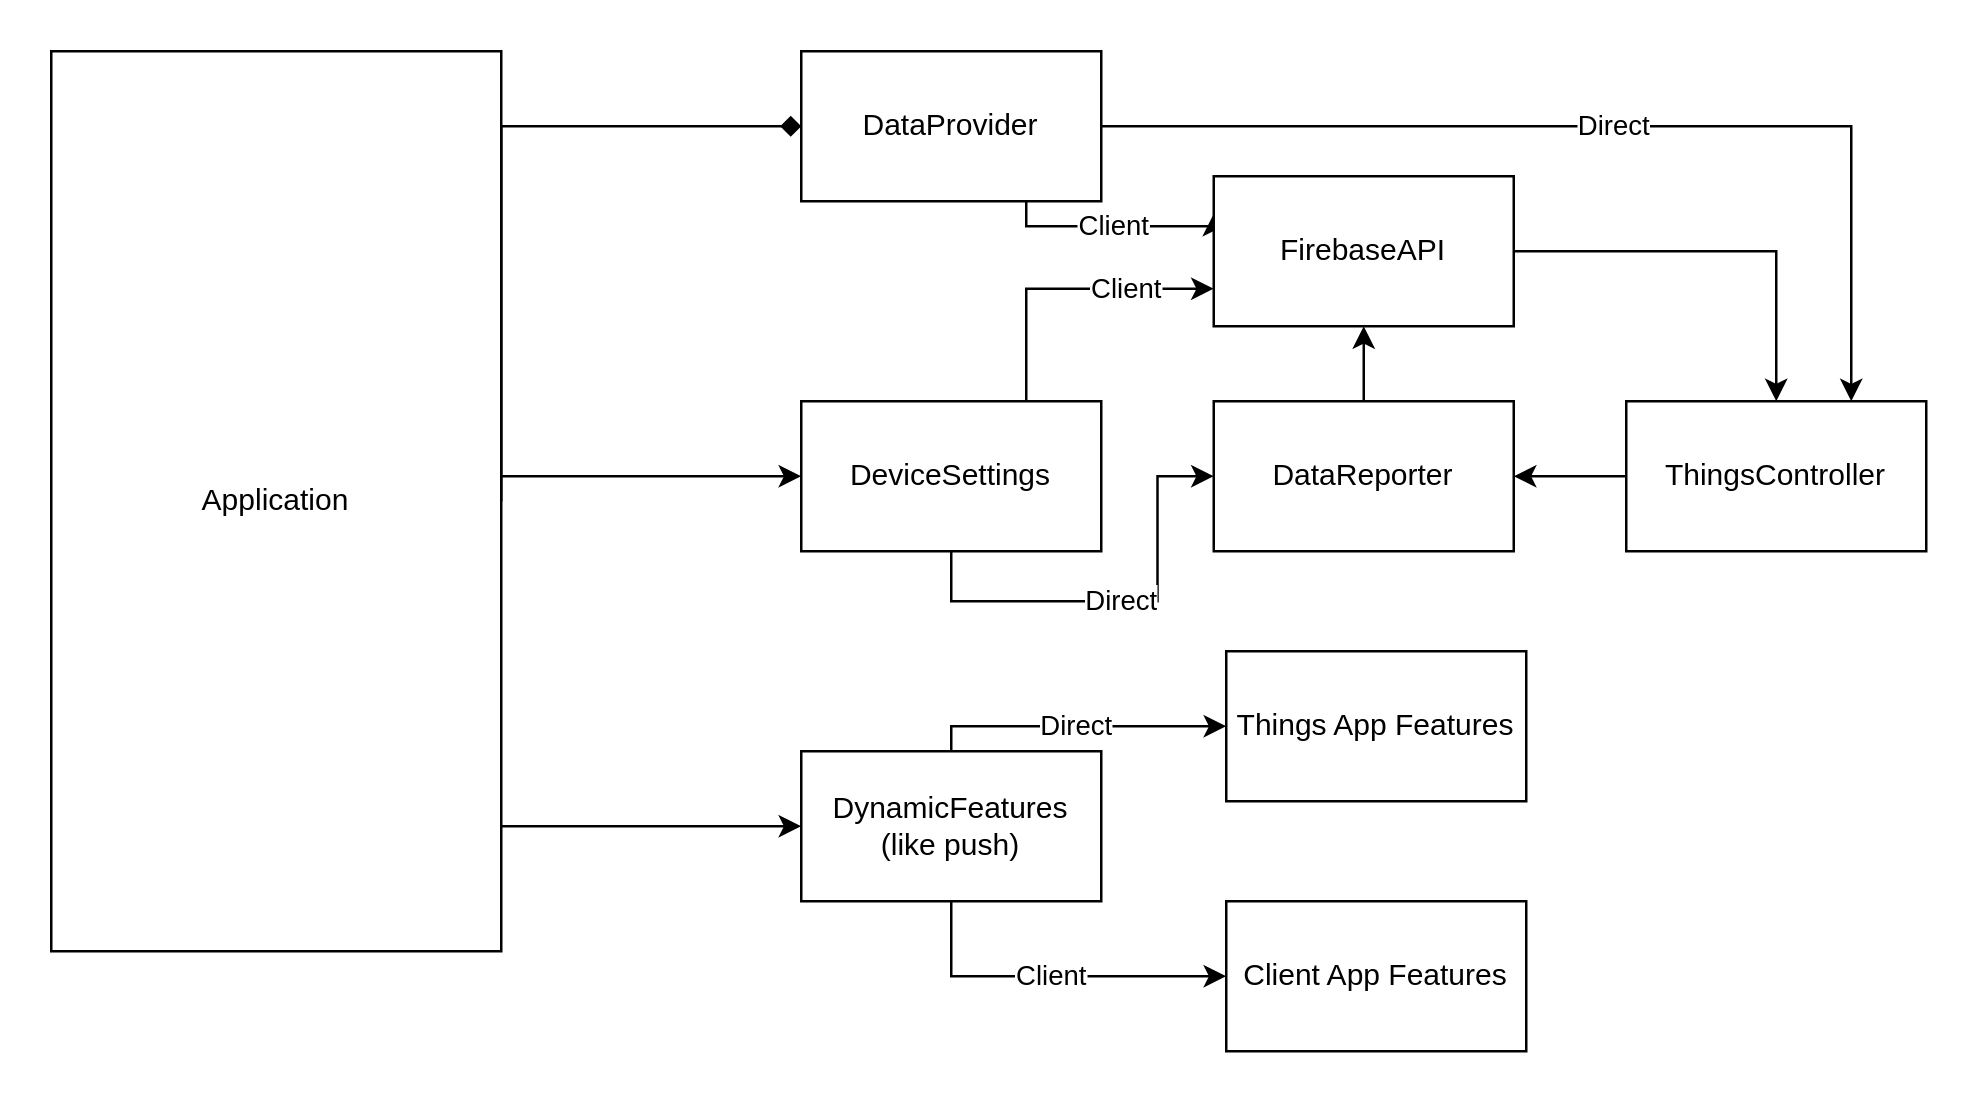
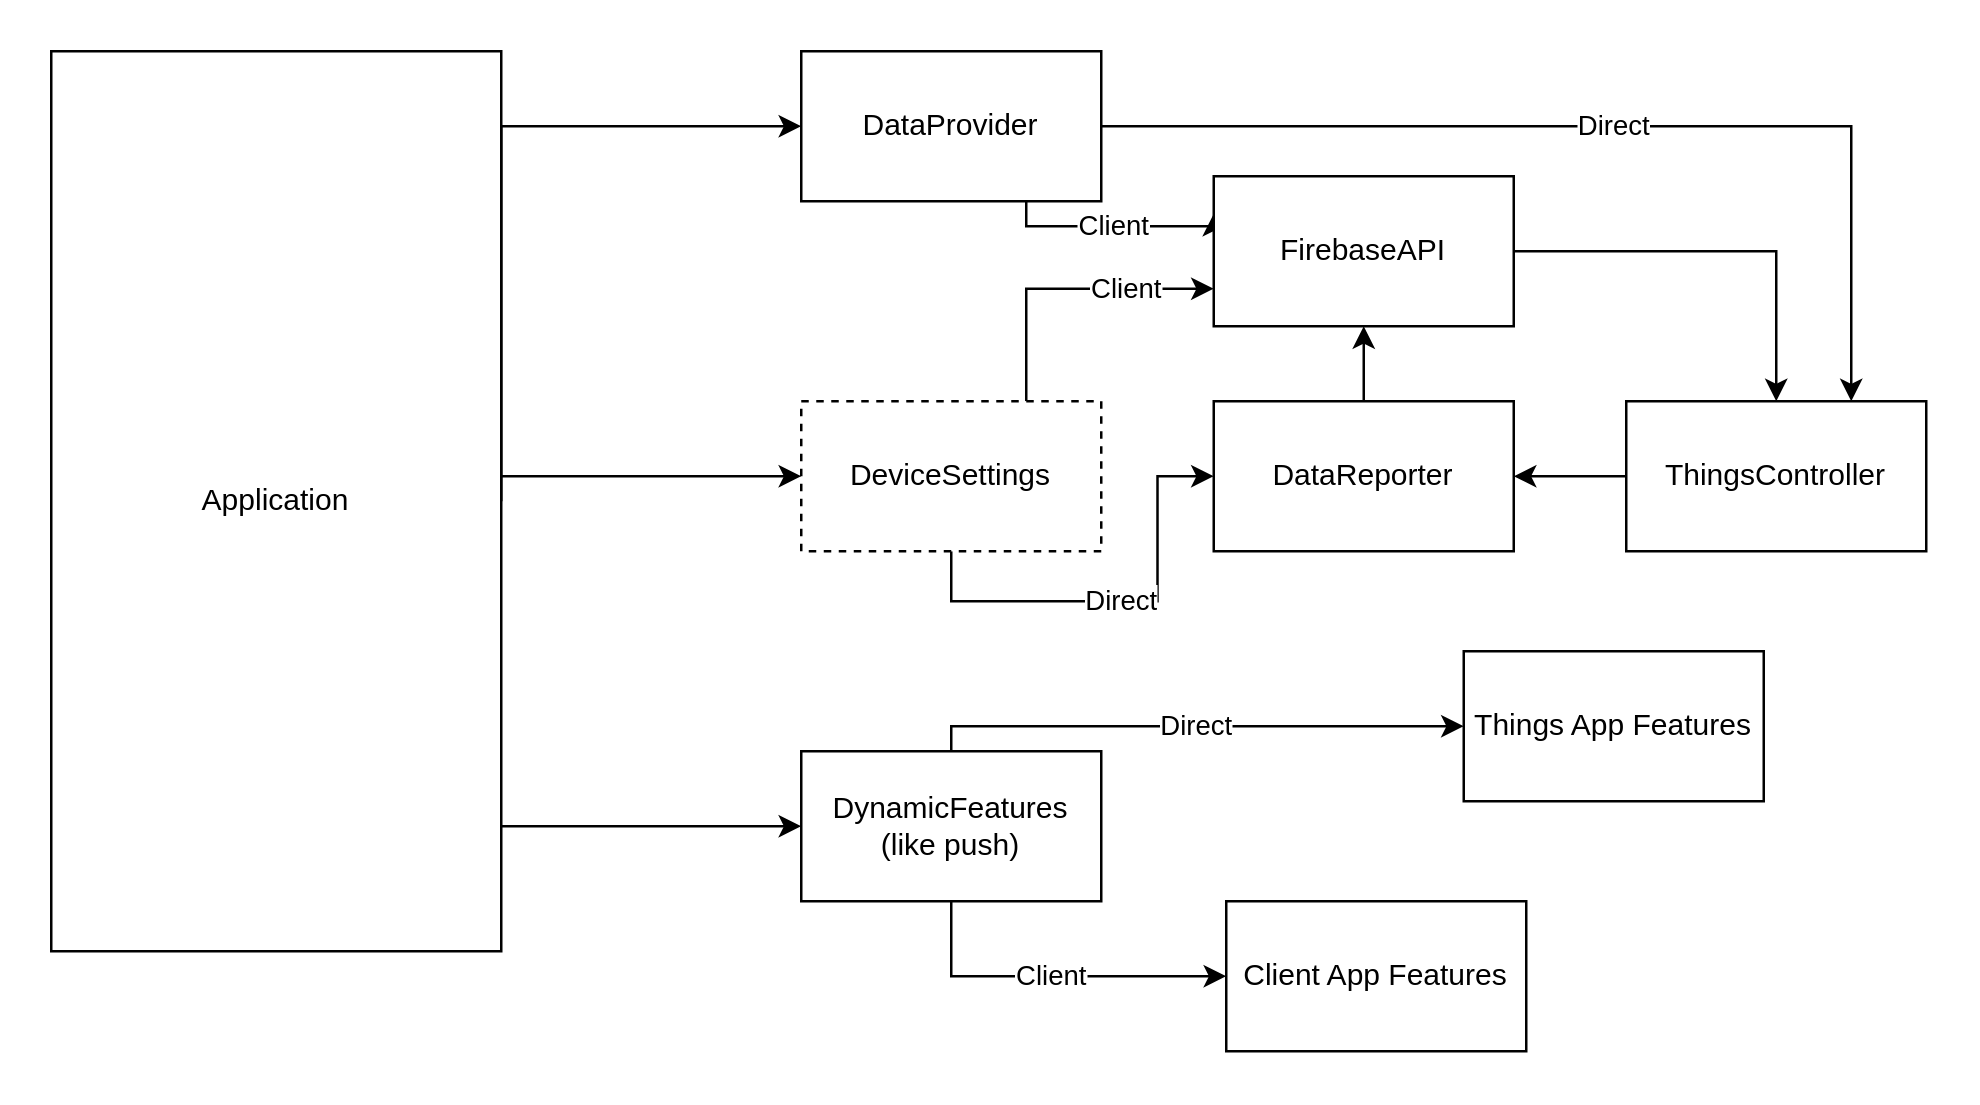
(781, 126) -> (782, 126)
(951, 476) -> (951, 476)
(1376, 726) -> (1614, 726)
